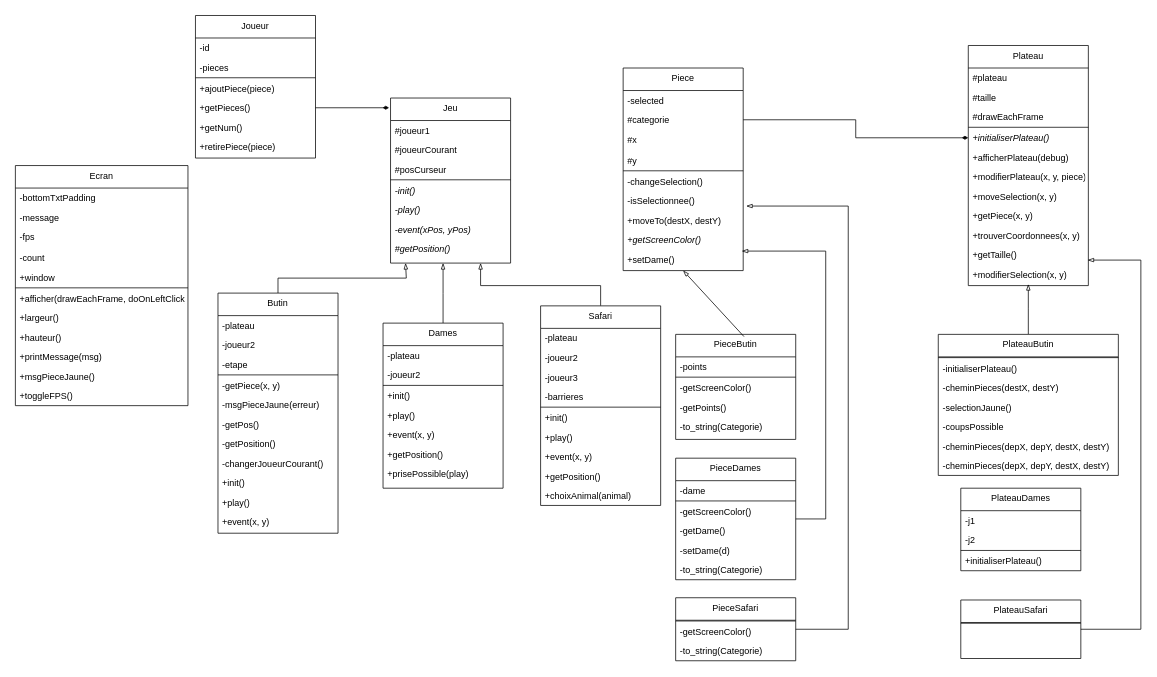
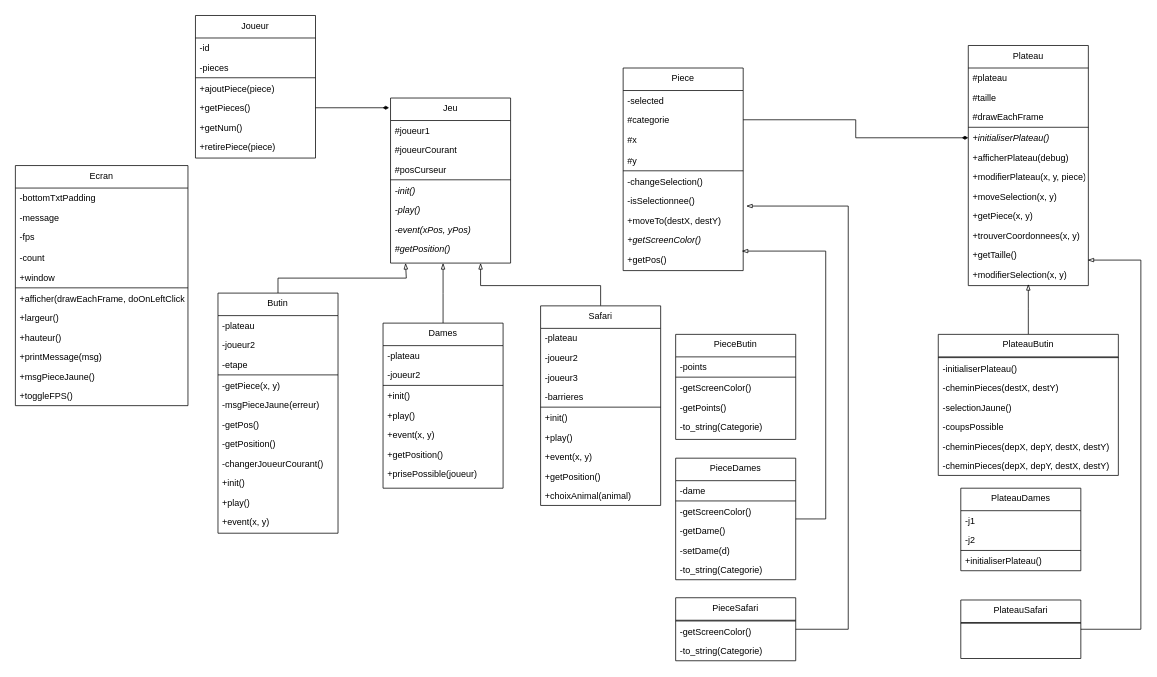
(652, 260) -> (650, 260)
(716, 306) -> none
(433, 474) -> (439, 474)
